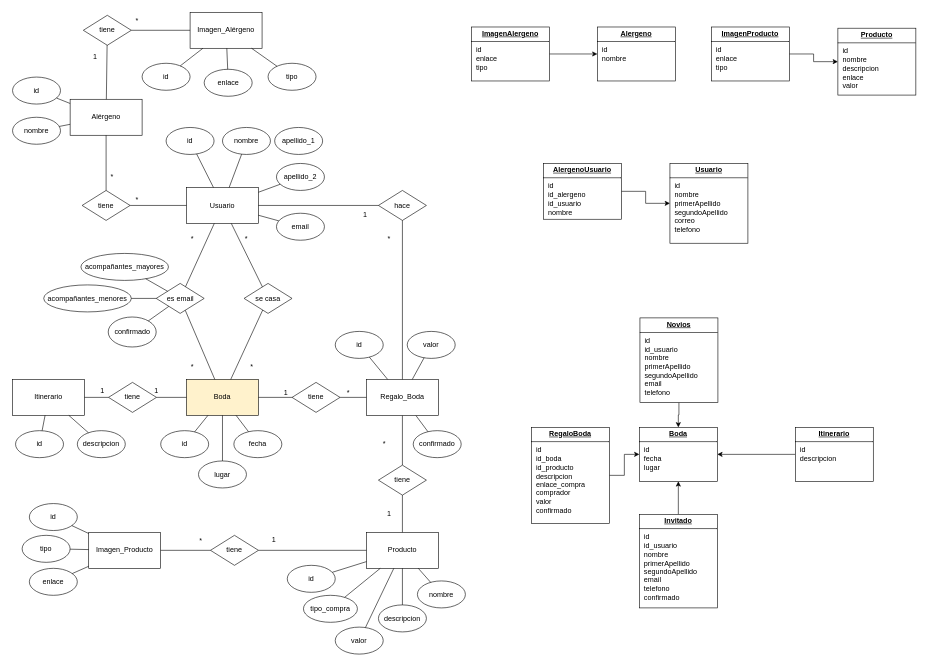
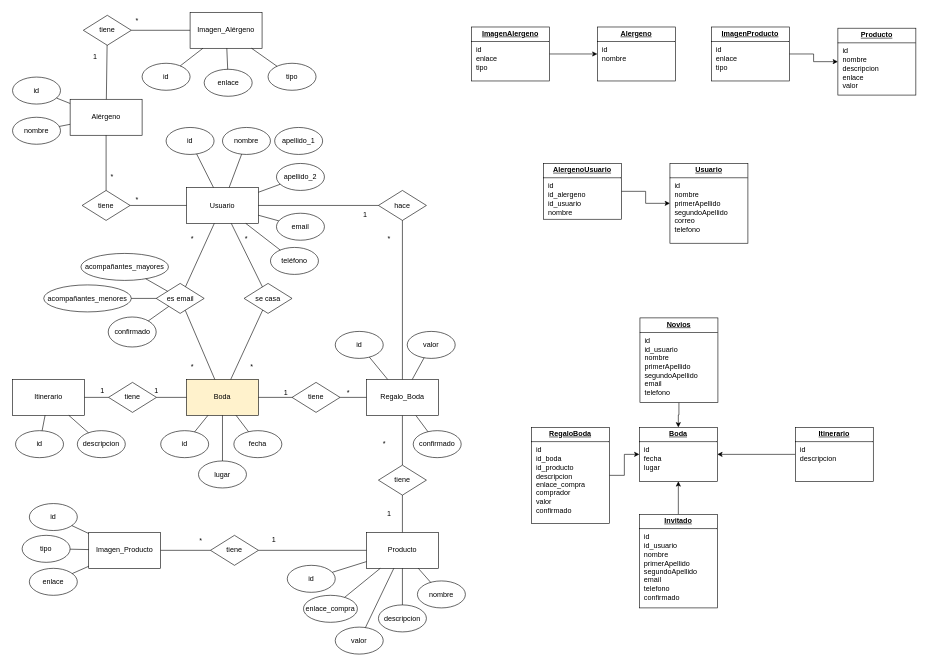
none -> (263, 237)
none -> (294, 261)
(330, 609) -> (330, 609)
